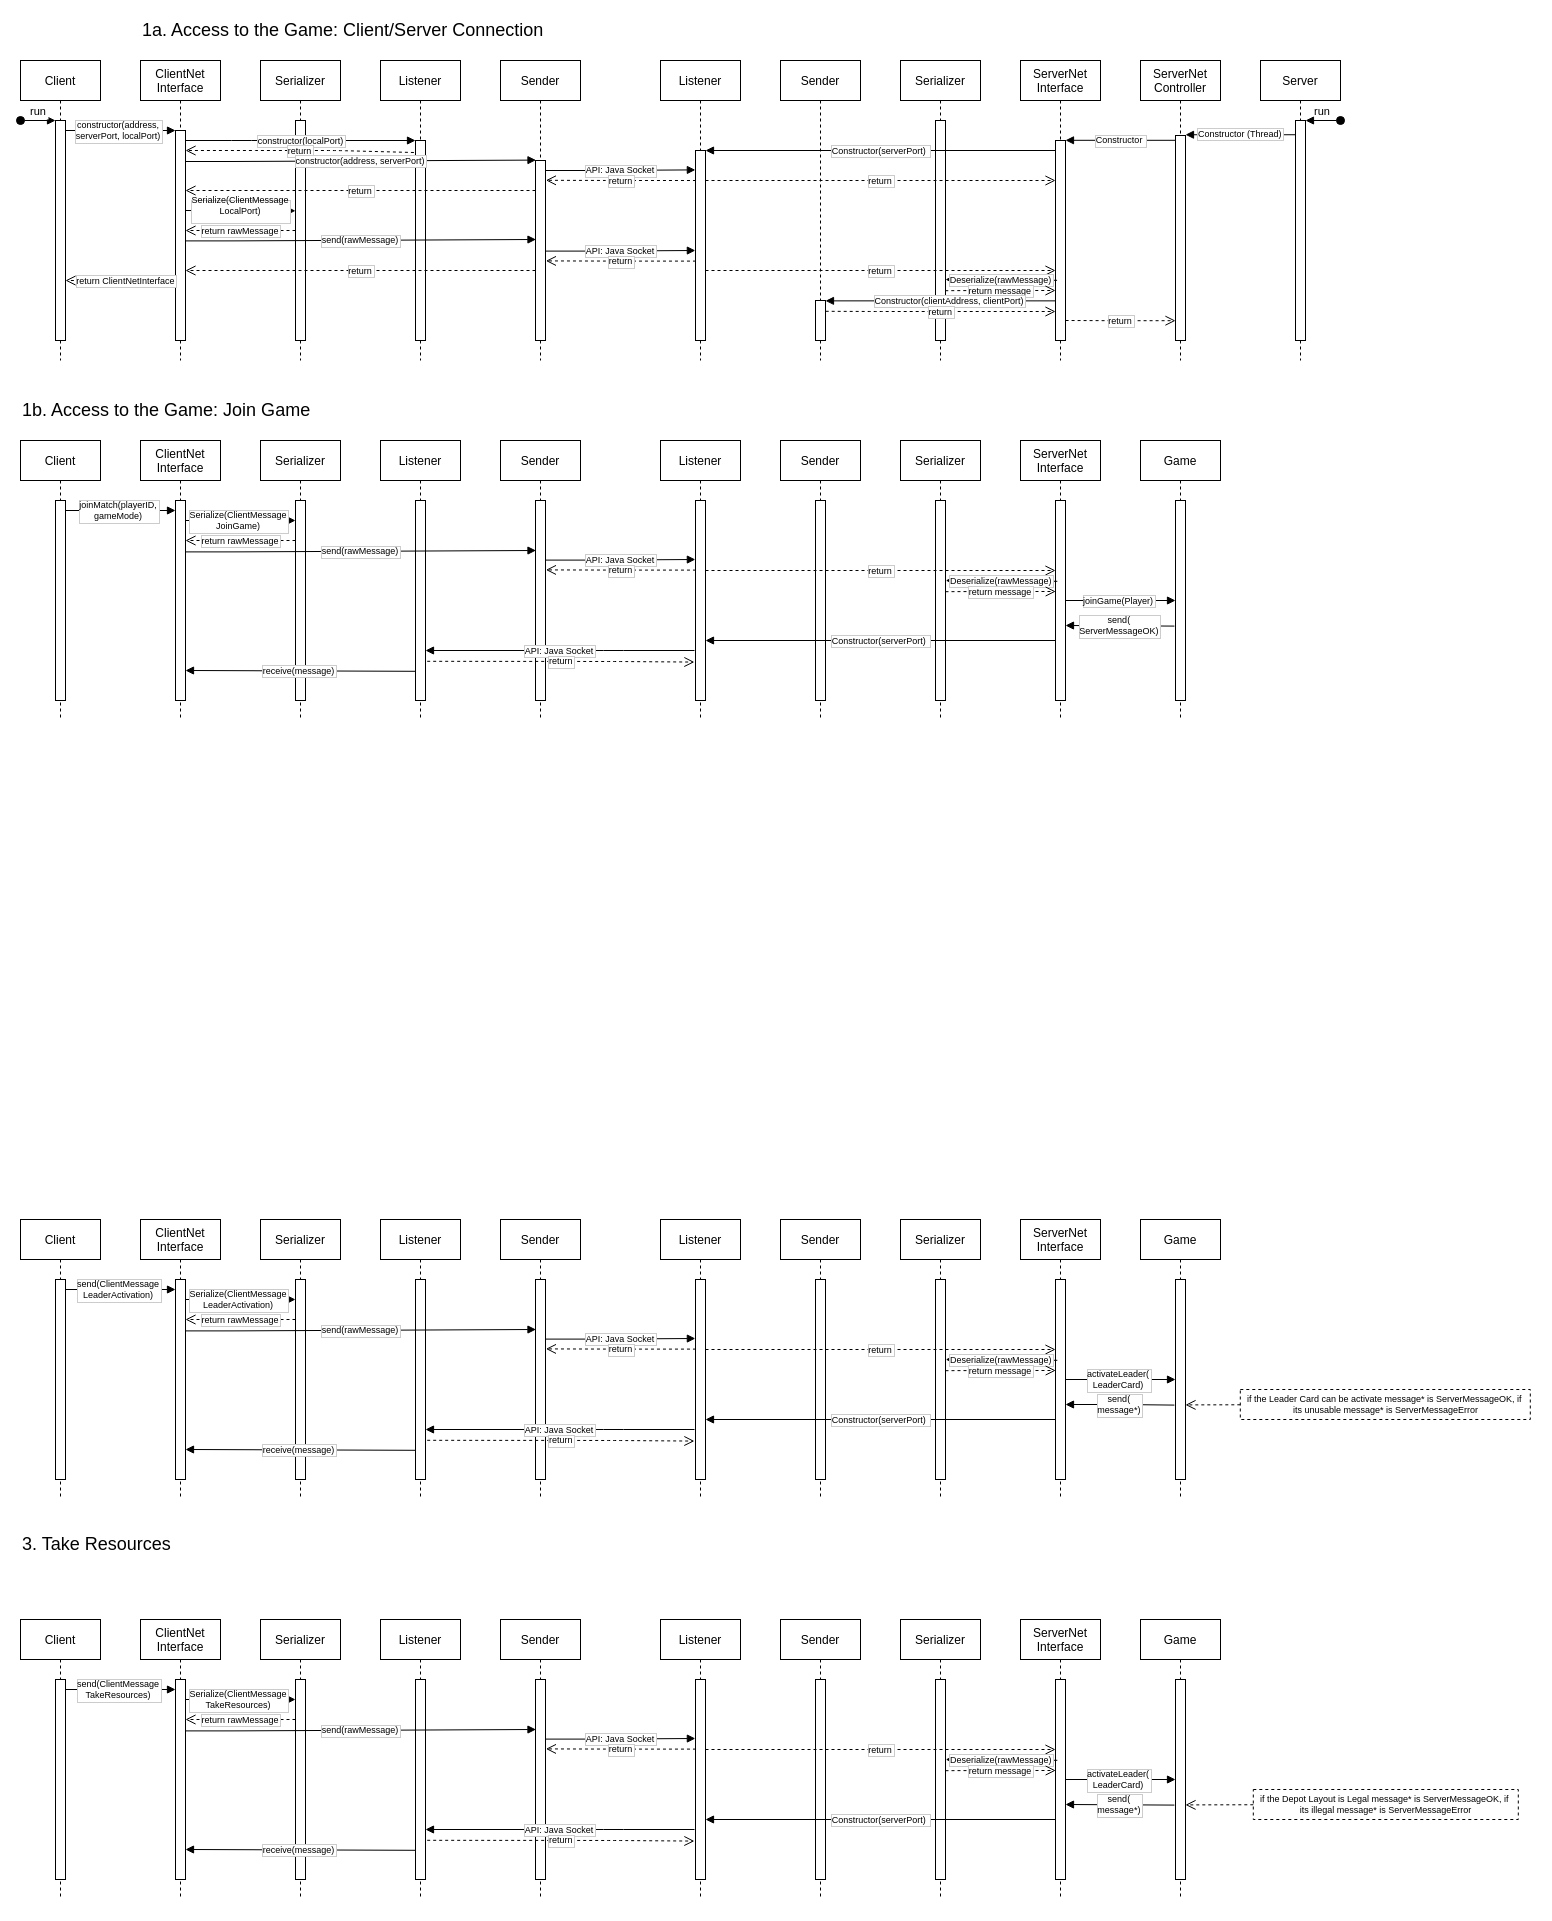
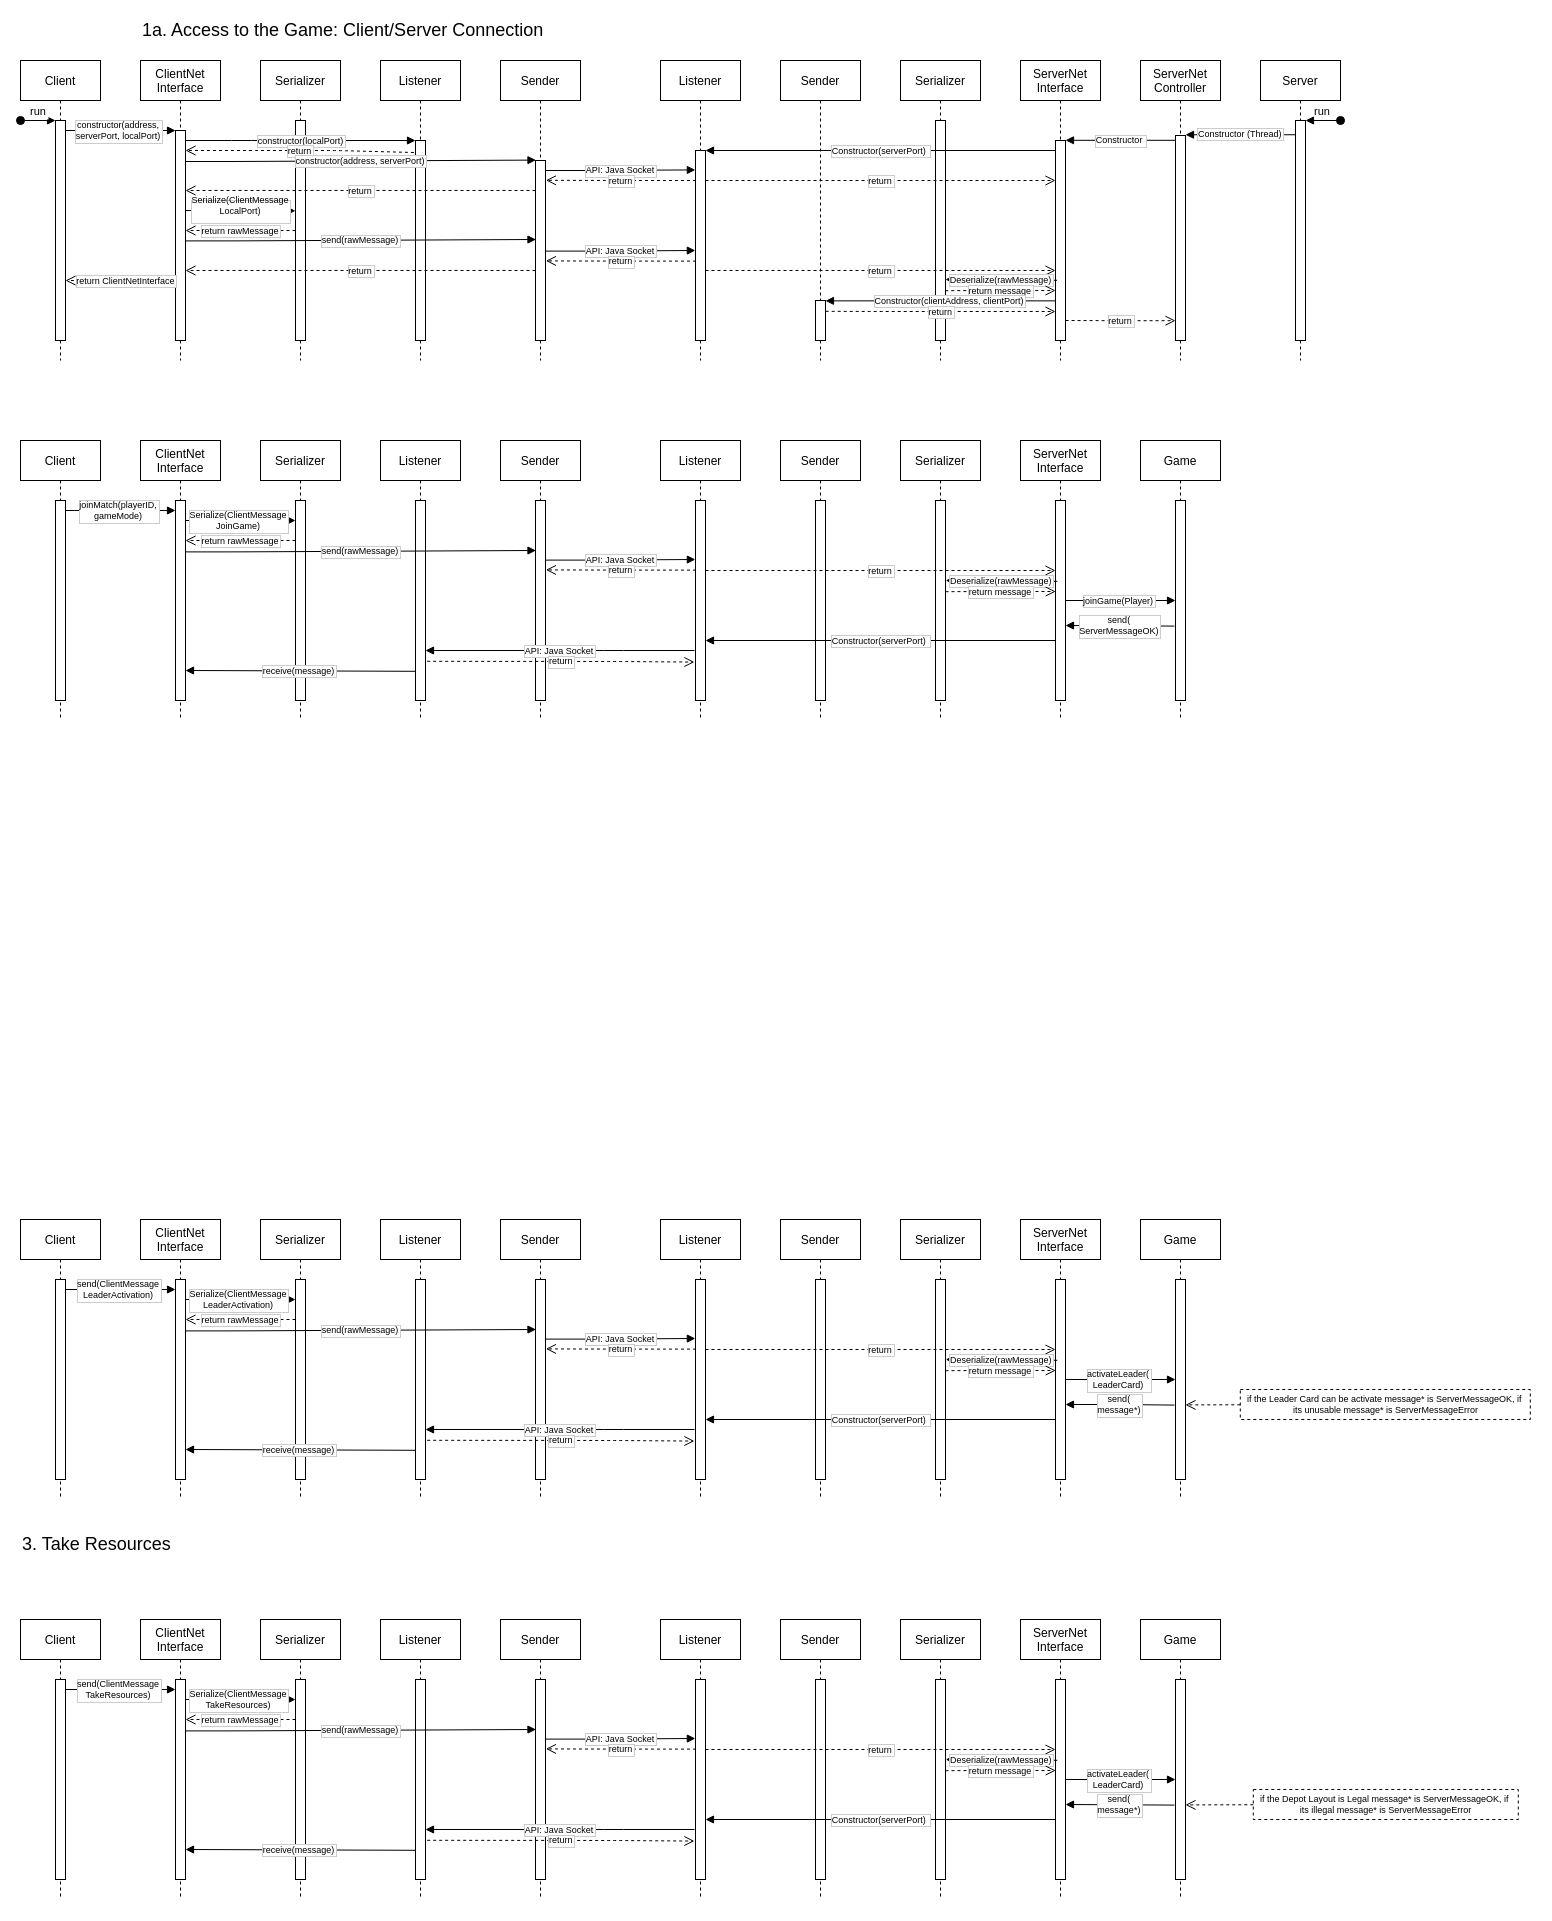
(531, 411) -> none
